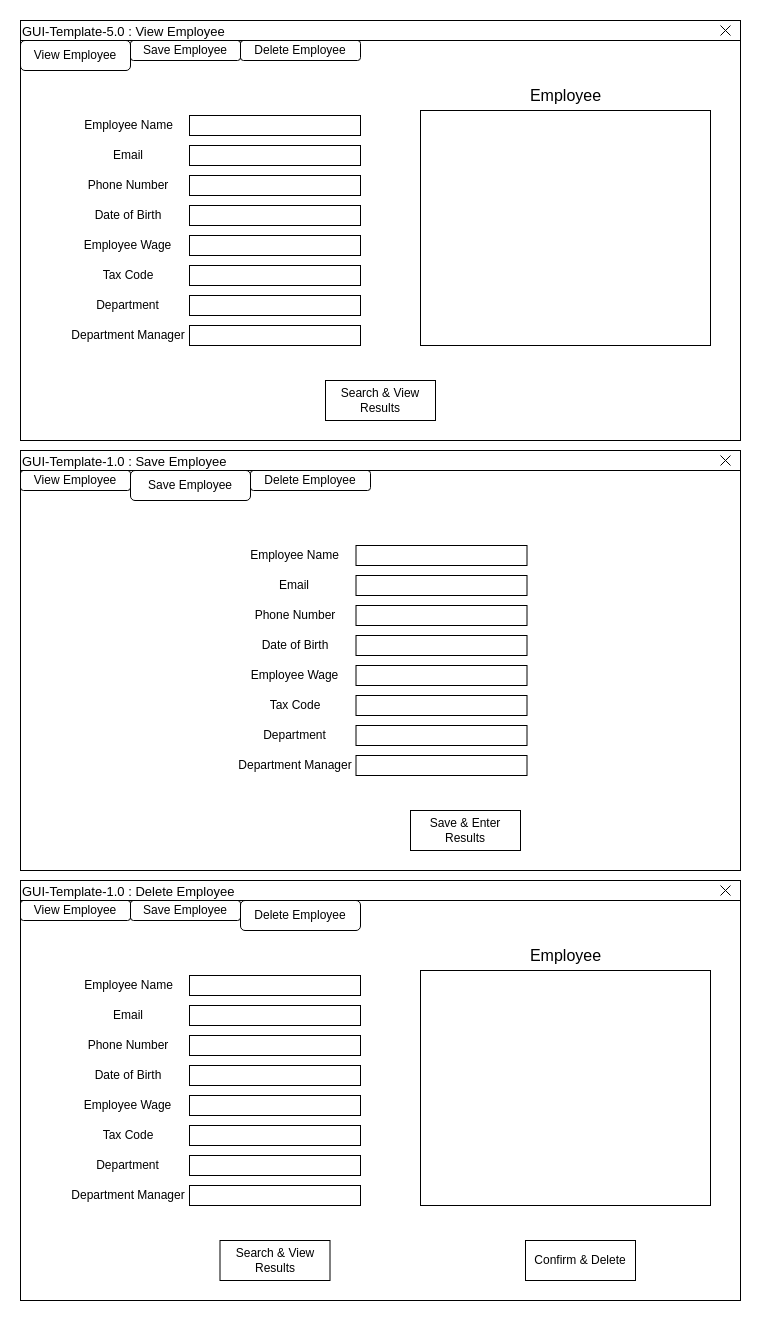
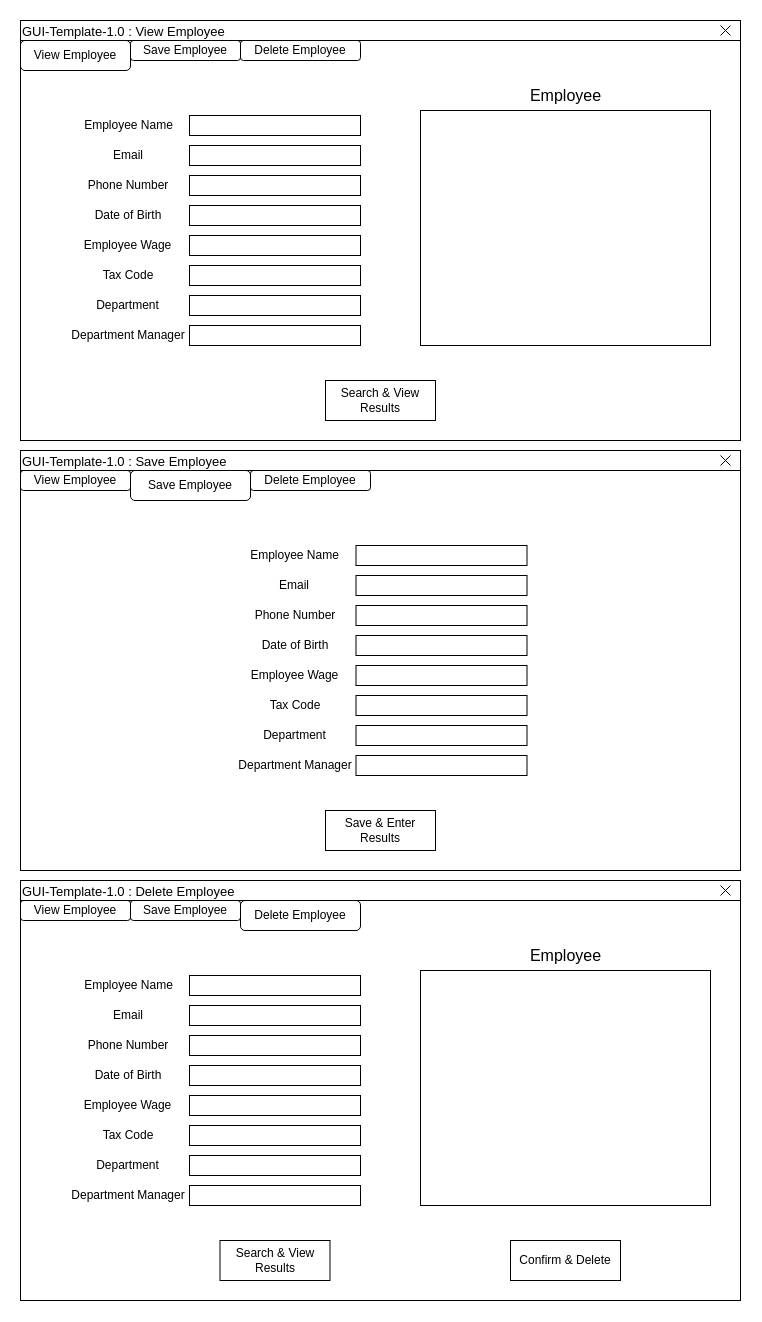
(149, 31) -> (149, 31)
(466, 831) -> (381, 831)
(581, 1261) -> (566, 1261)
